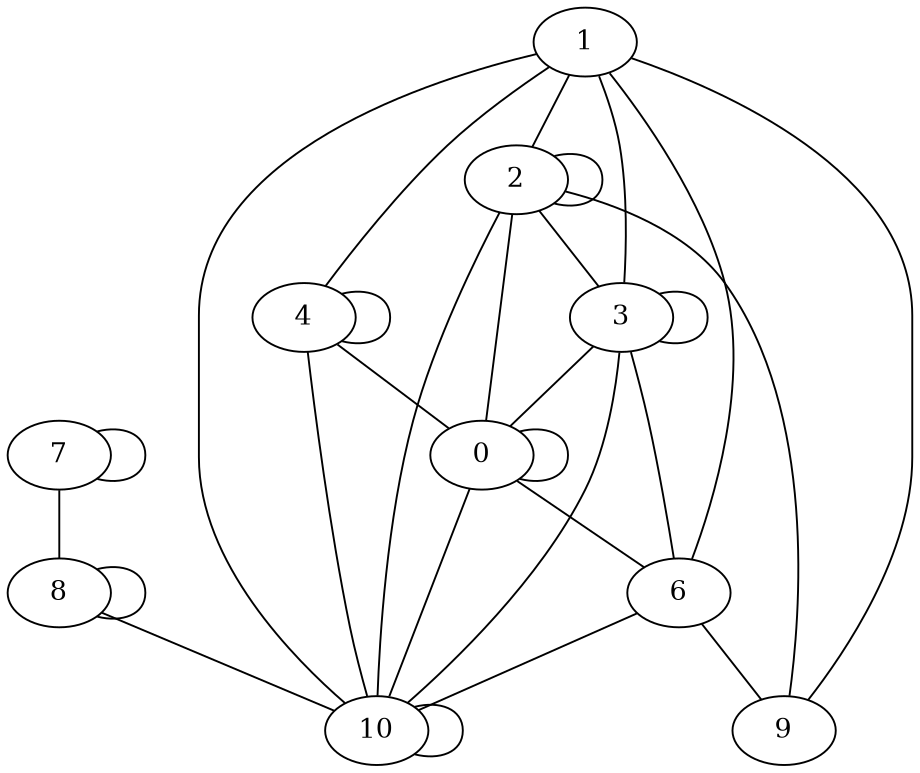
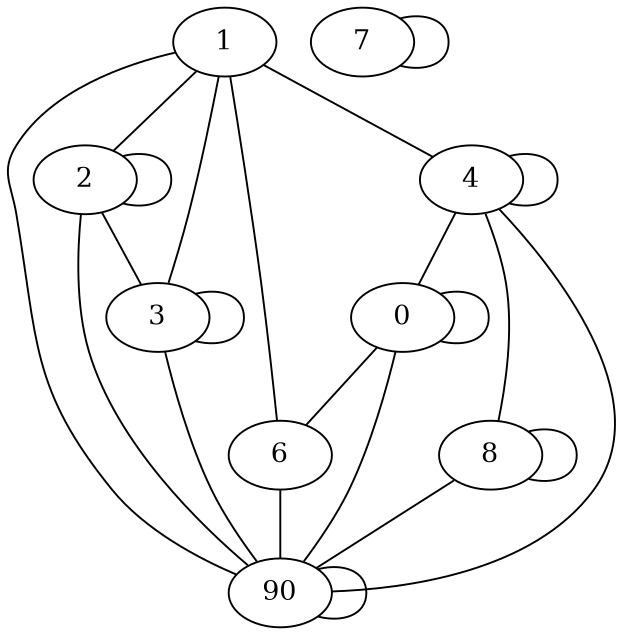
(499, 317) -> none
(552, 386) -> none
(655, 454) -> none
(59, 524) -> (509, 316)
(377, 731) -> (280, 593)
(784, 731) -> none
